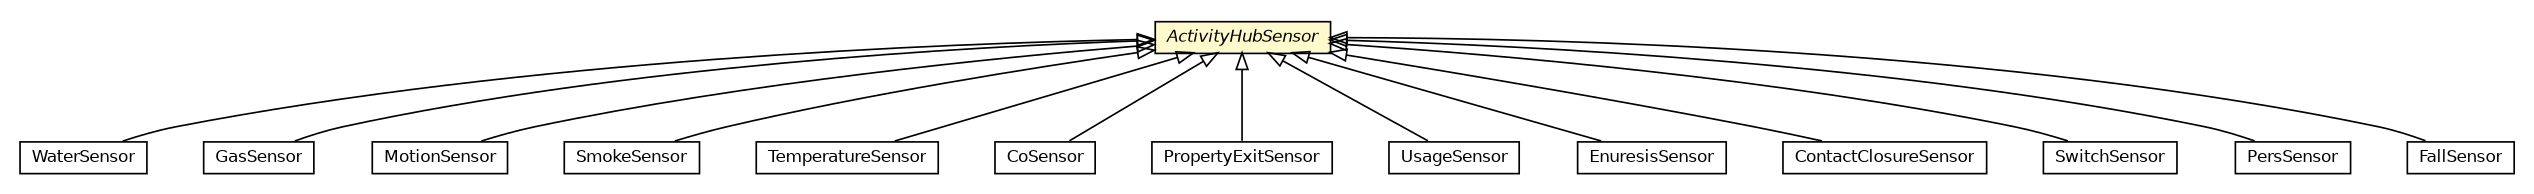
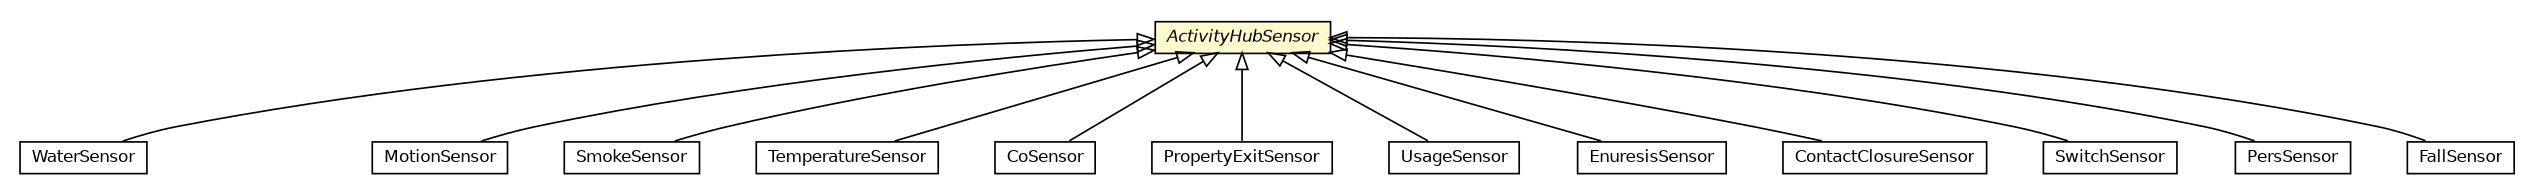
(259, 157) -> none
